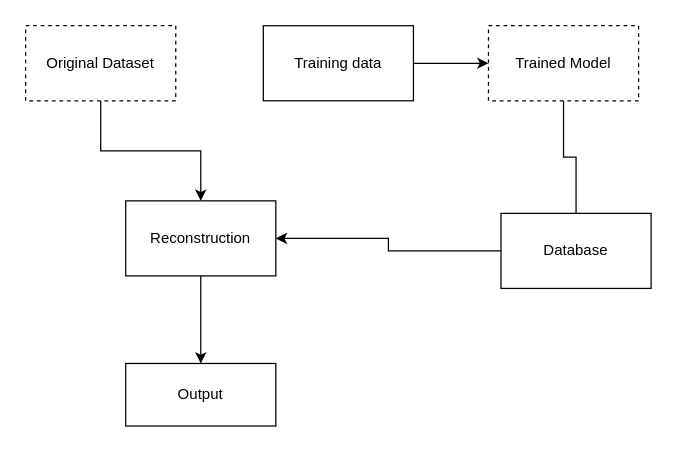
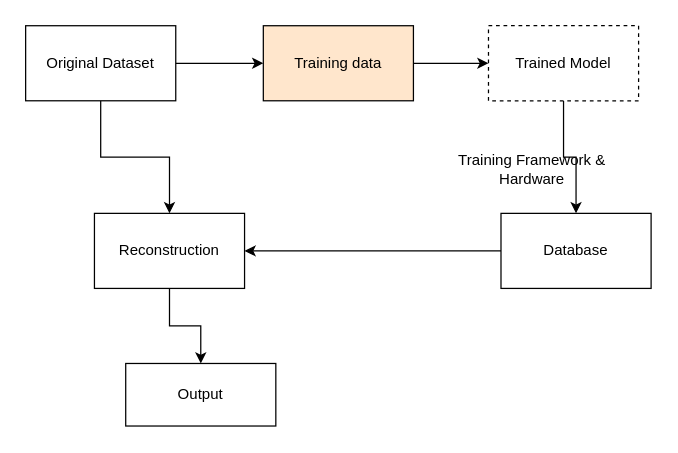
(101, 63) -> (101, 63)
none -> (215, 63)
(338, 63) -> (338, 63)
none -> (532, 169)
(576, 206) -> (576, 203)
(201, 238) -> (169, 251)
